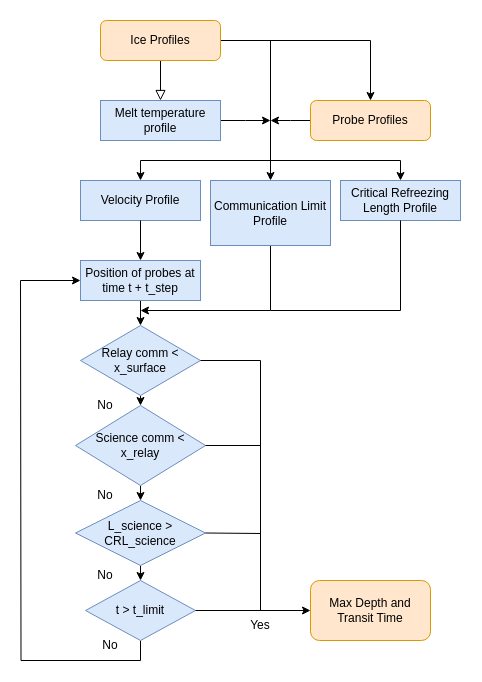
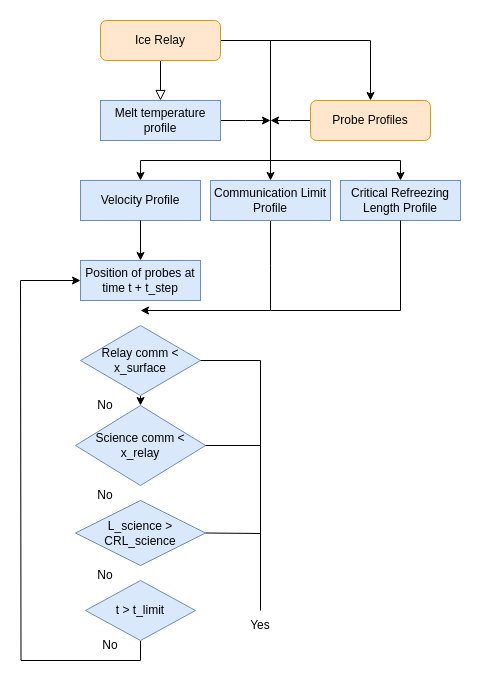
(161, 41) -> (161, 41)
(271, 213) -> (271, 201)
(141, 310) -> none
(141, 490) -> none
(141, 570) -> none
(250, 611) -> none
(371, 611) -> none
